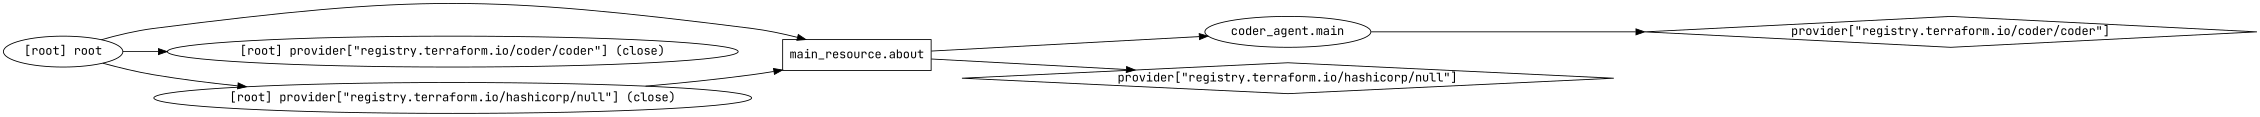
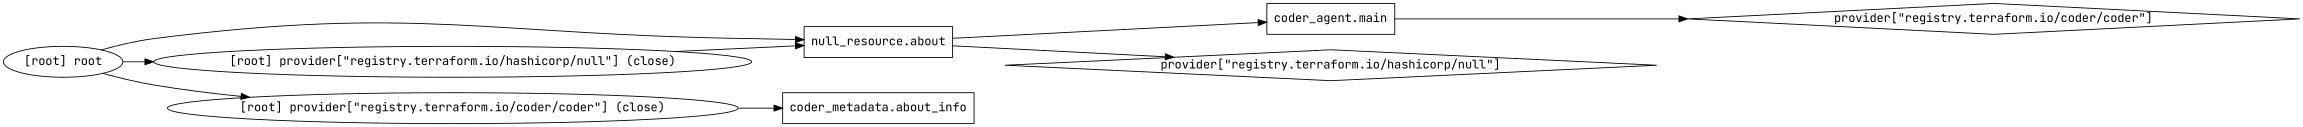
(1288, 32) -> (1331, 19)
(857, 55) -> (878, 42)
none -> (878, 108)
